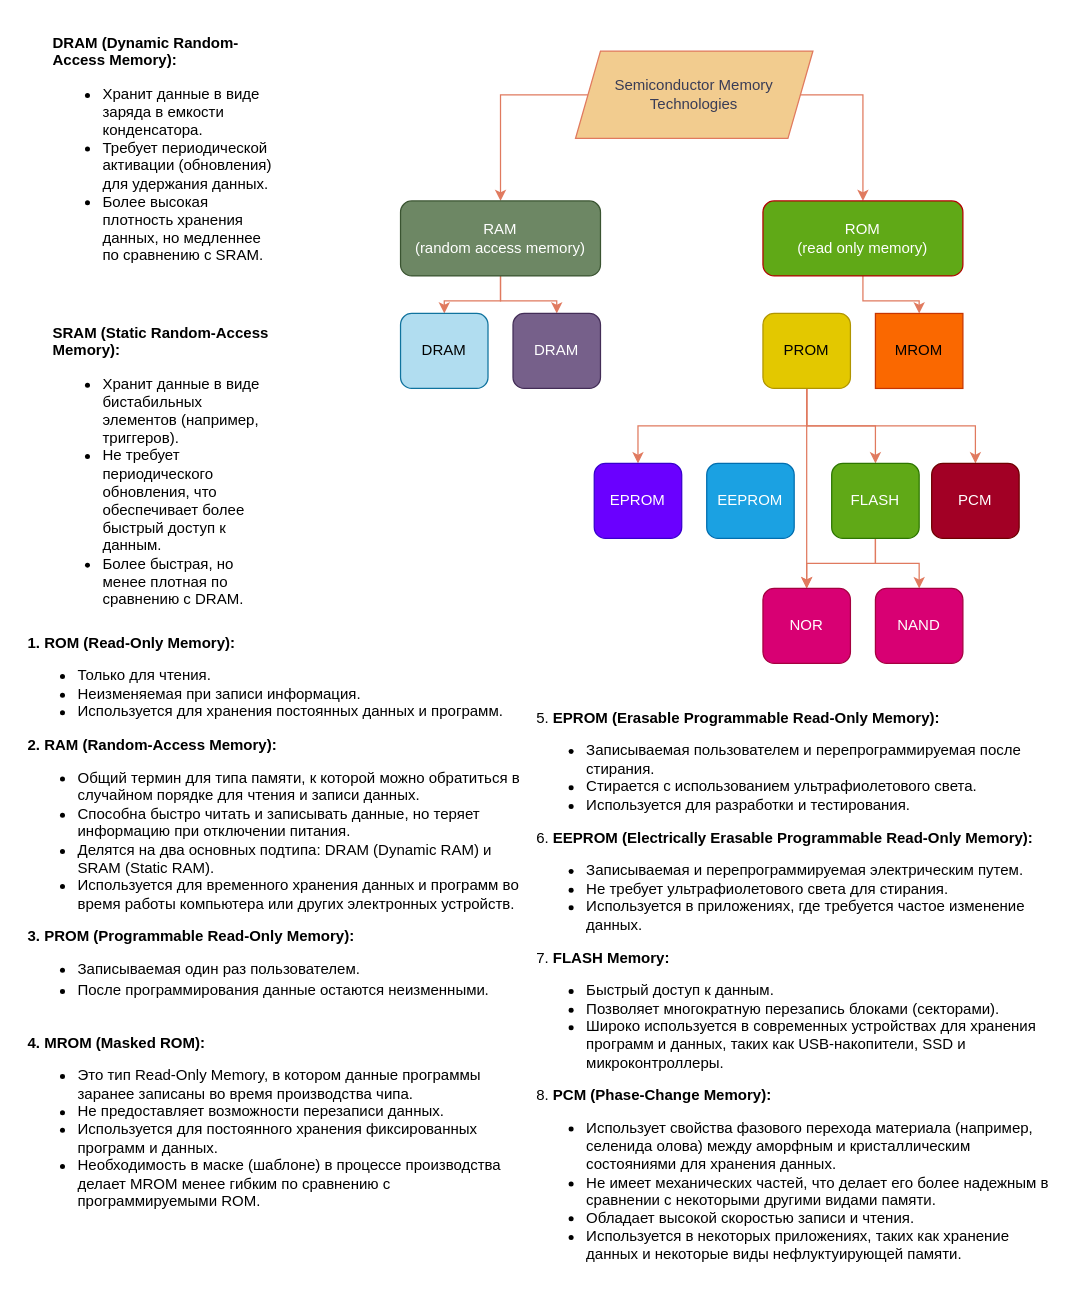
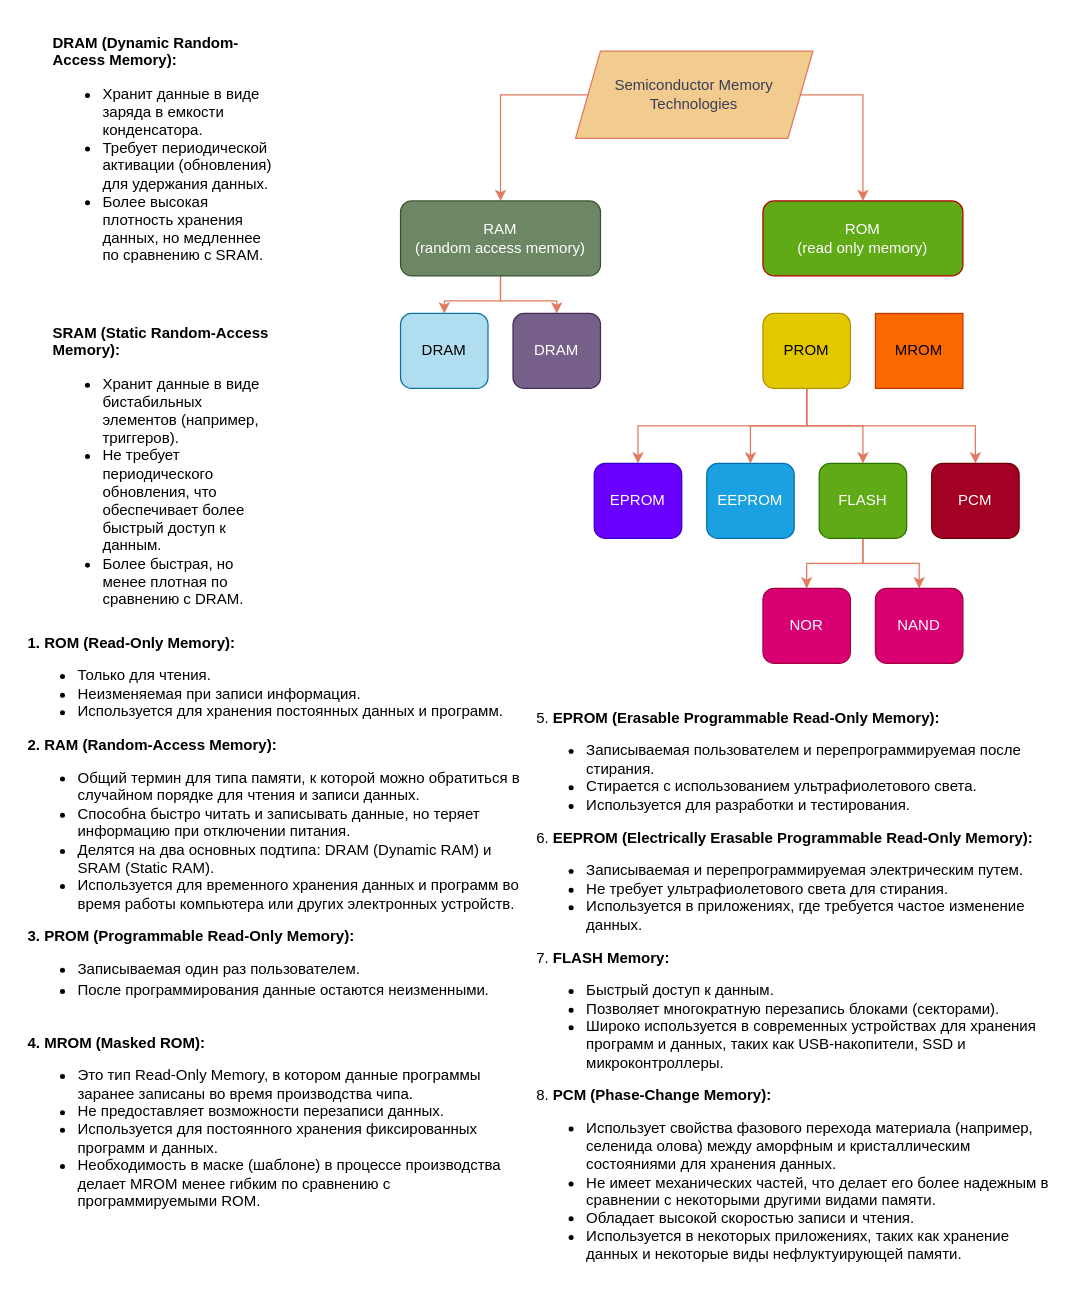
(880, 301) -> none
(807, 494) -> (751, 441)
(876, 501) -> (863, 501)
